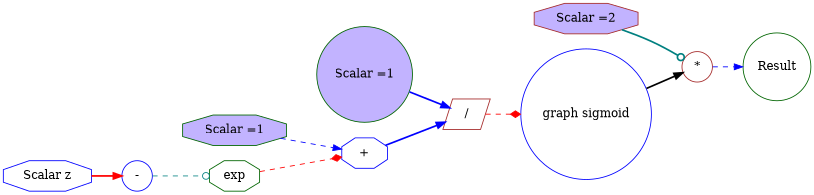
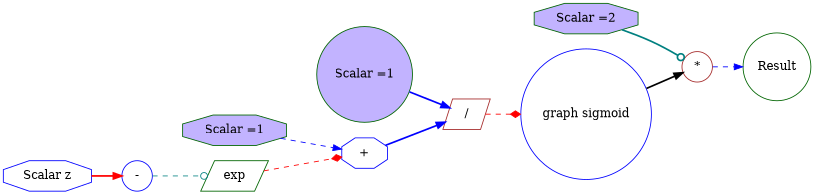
(586, 19) -> (586, 19)
(235, 176) -> (235, 176)
